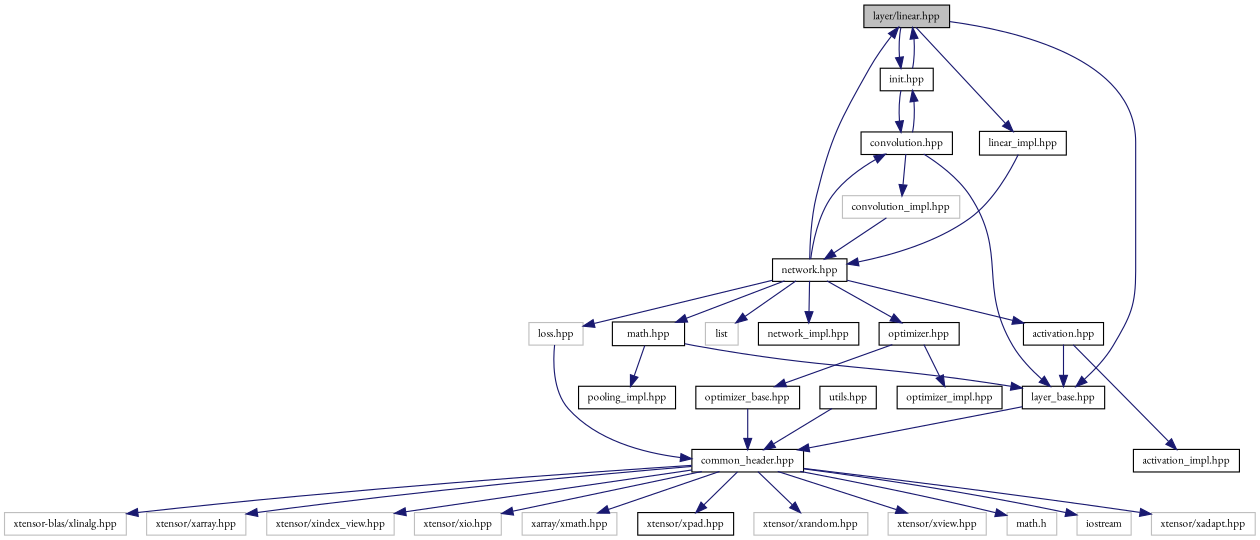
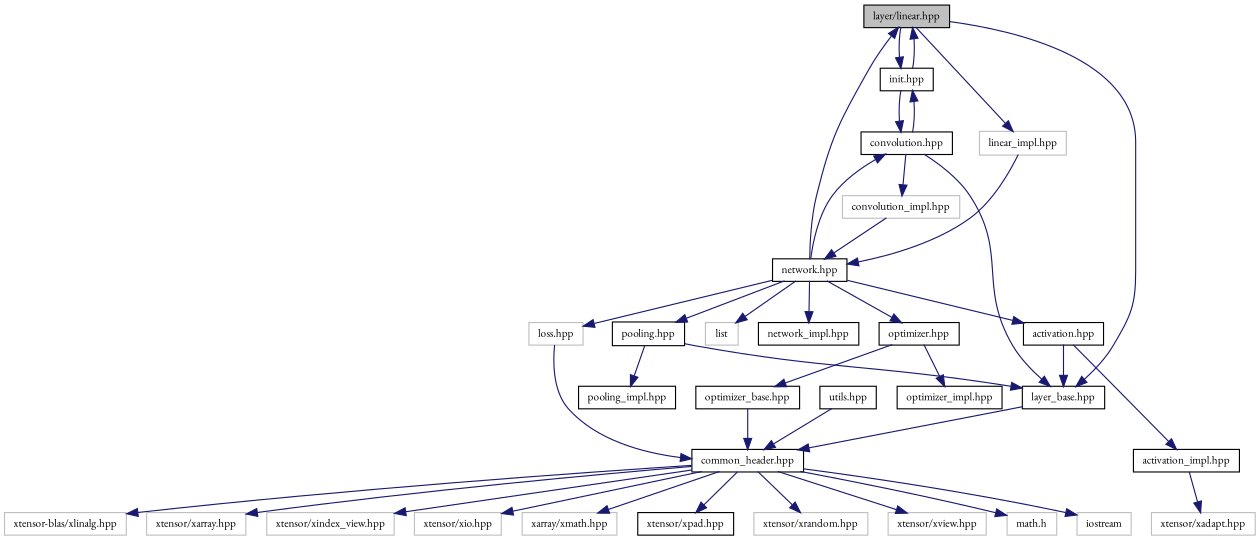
(1023, 143) -> (1023, 143)
(648, 334) -> (648, 334)
(1014, 495) -> (1193, 487)
